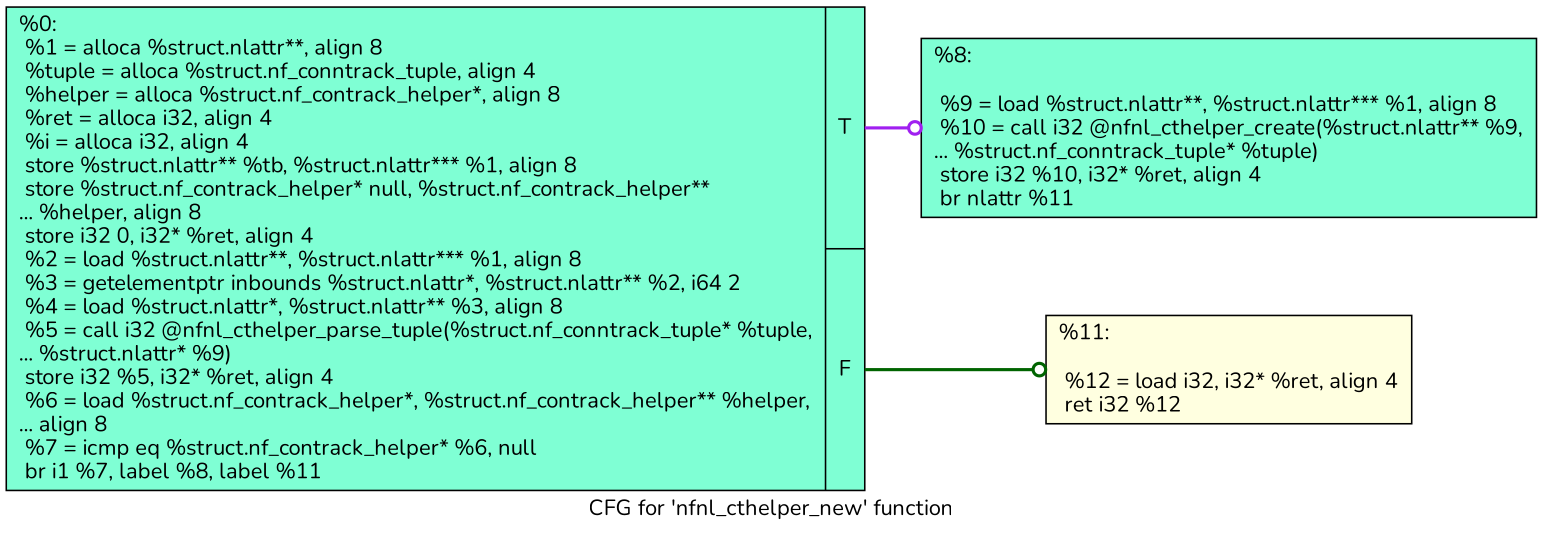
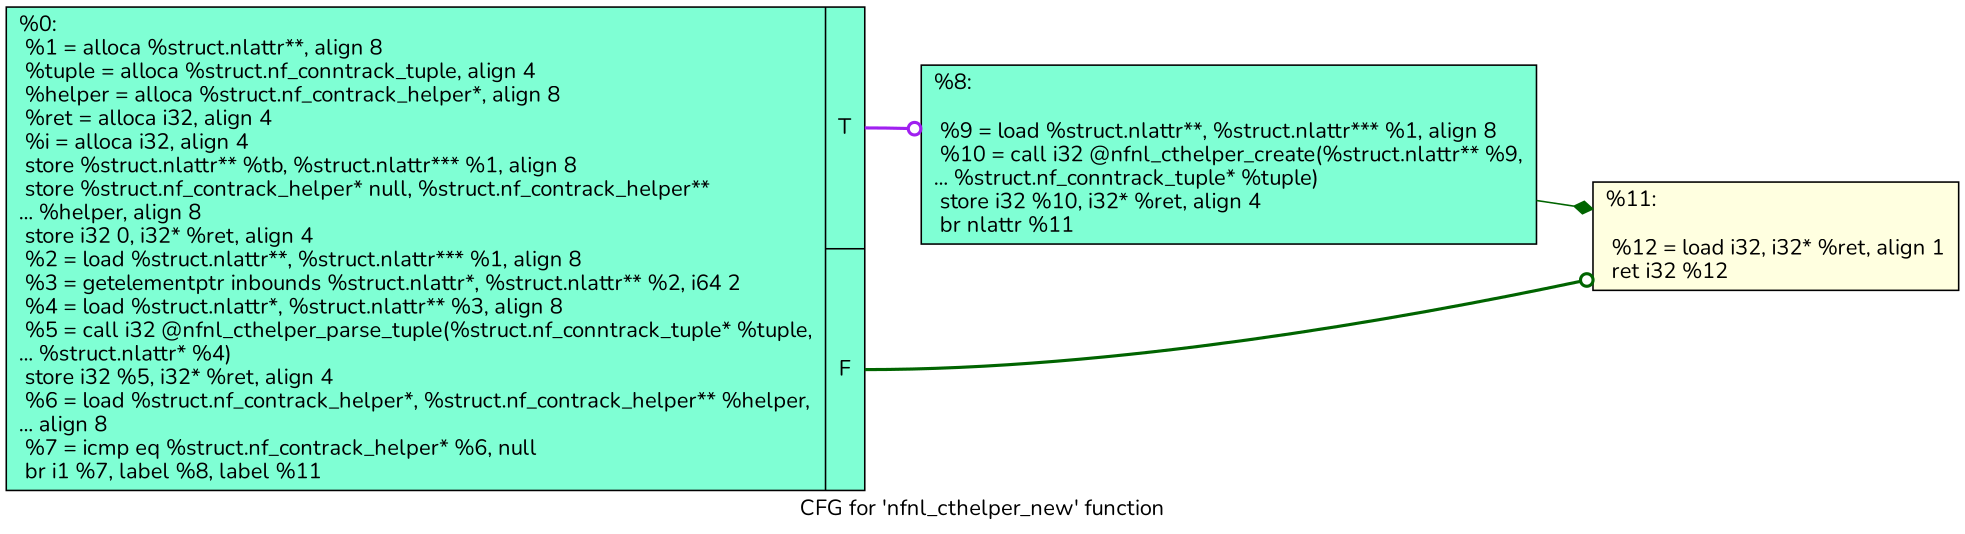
none -> (1555, 203)
(126, 354) -> (126, 354)
(1229, 381) -> (1776, 248)
